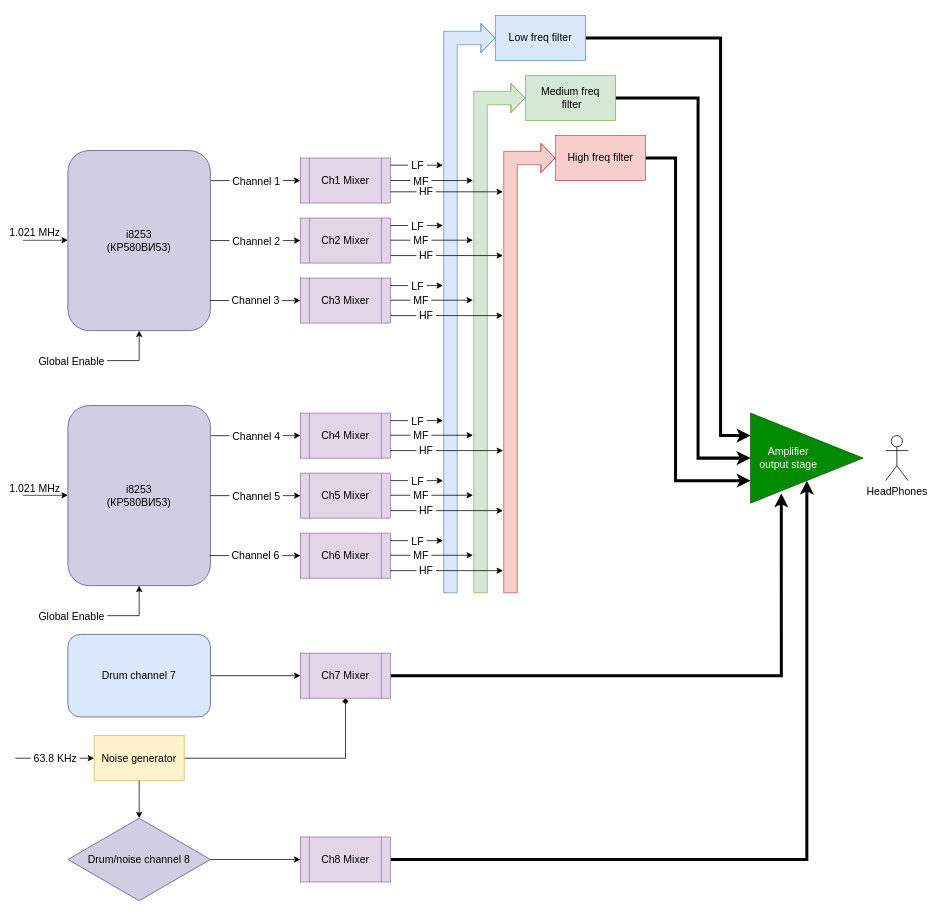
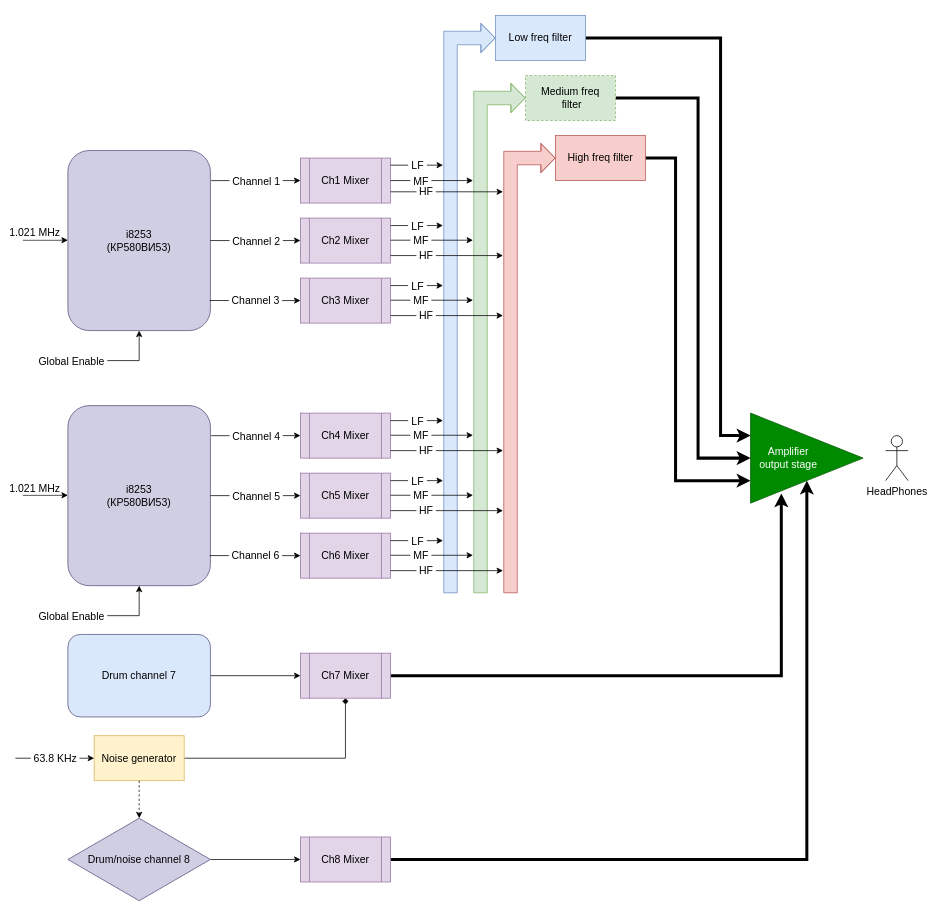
(570, 98) -> (570, 98)
(139, 796) -> (139, 796)
